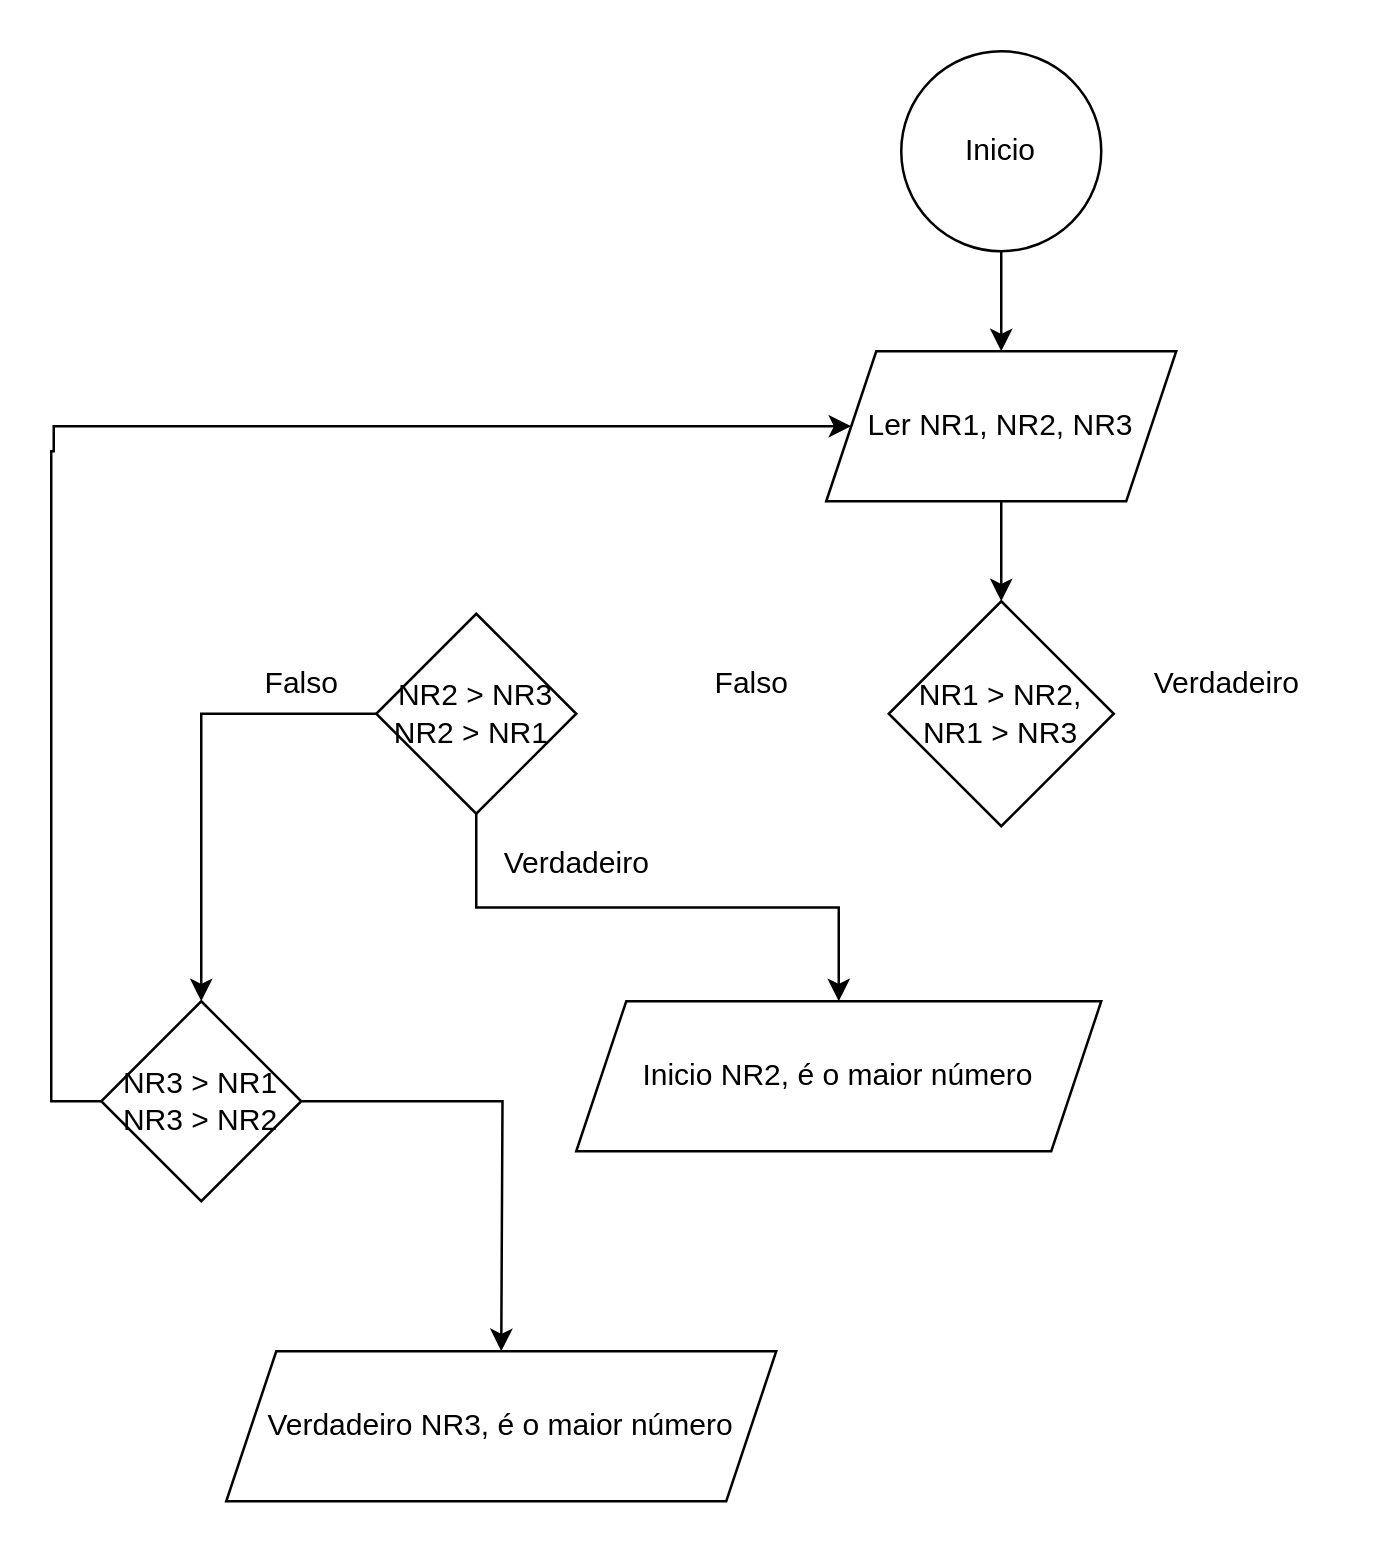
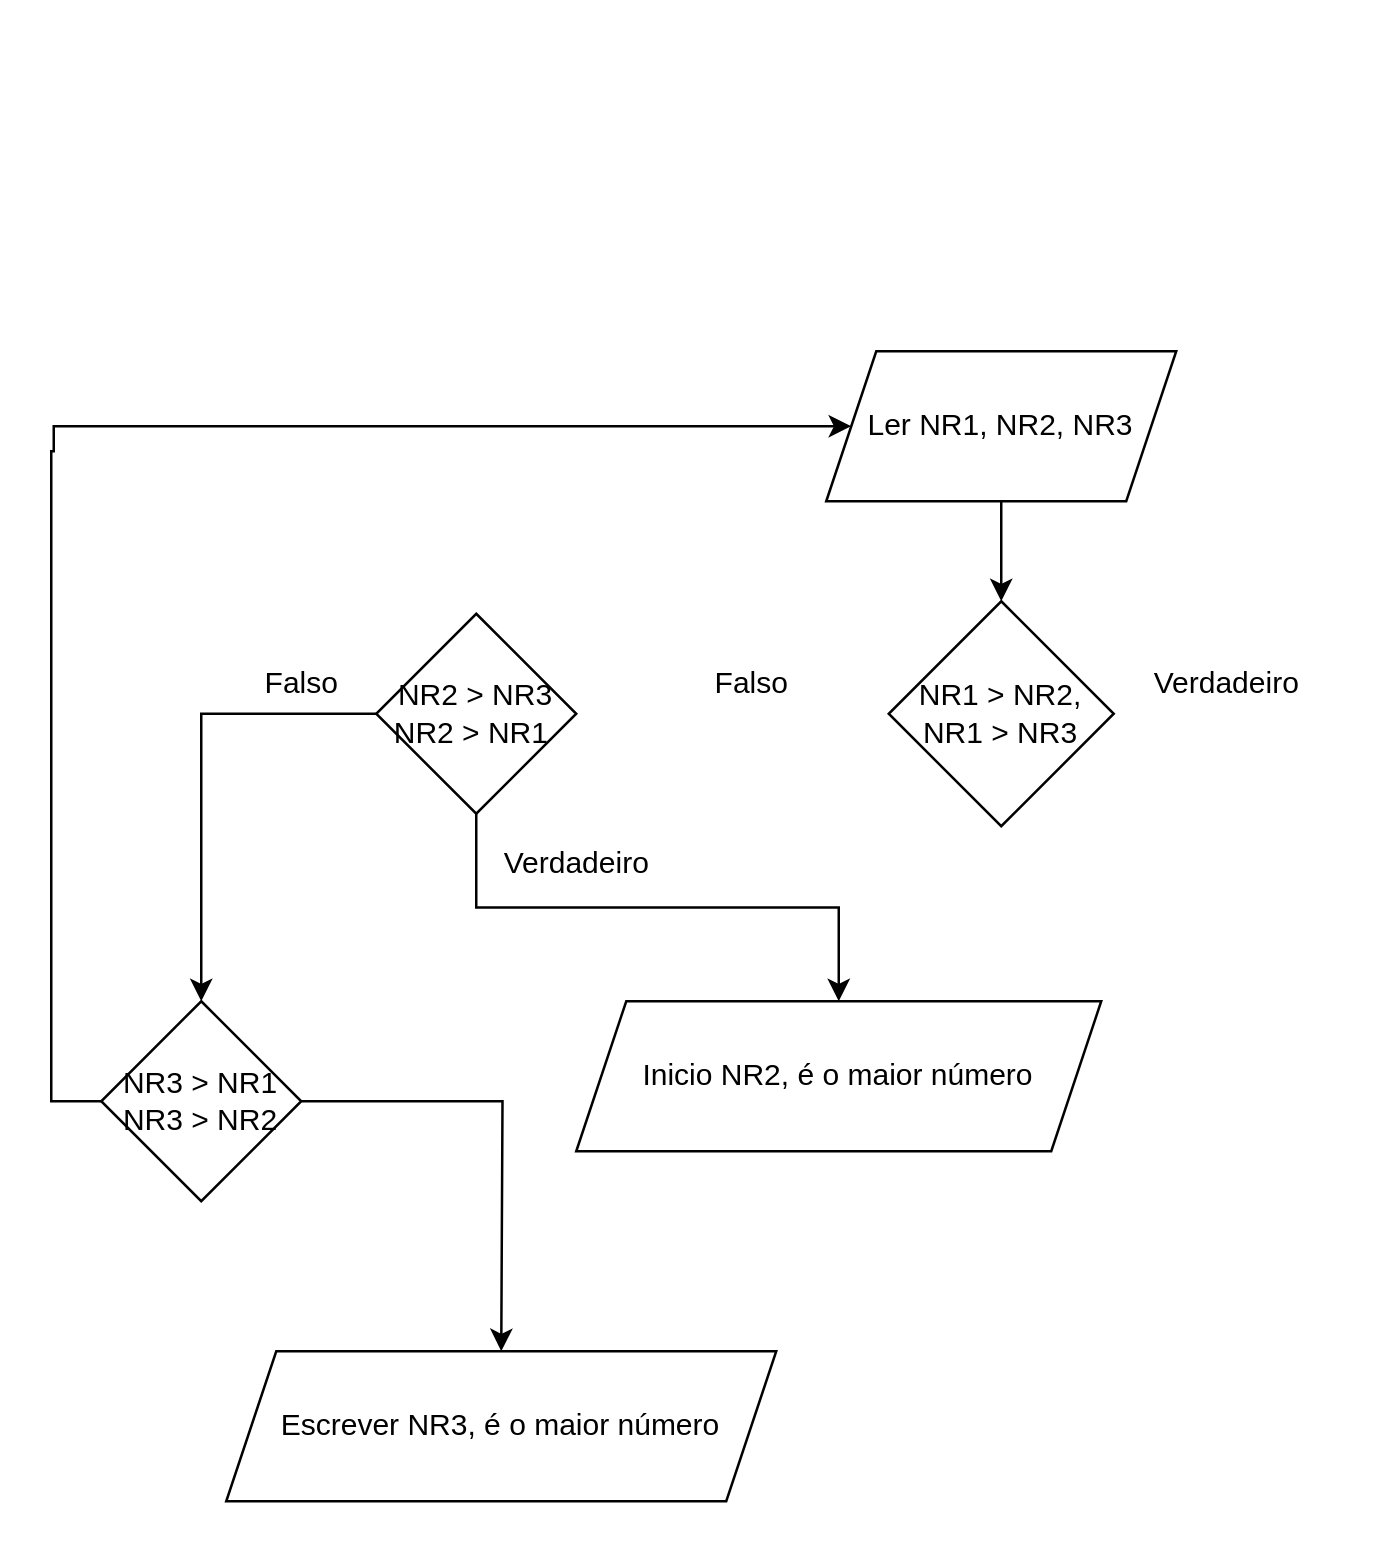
(1001, 151) -> none
(1001, 293) -> none
(501, 1426) -> (501, 1426)
